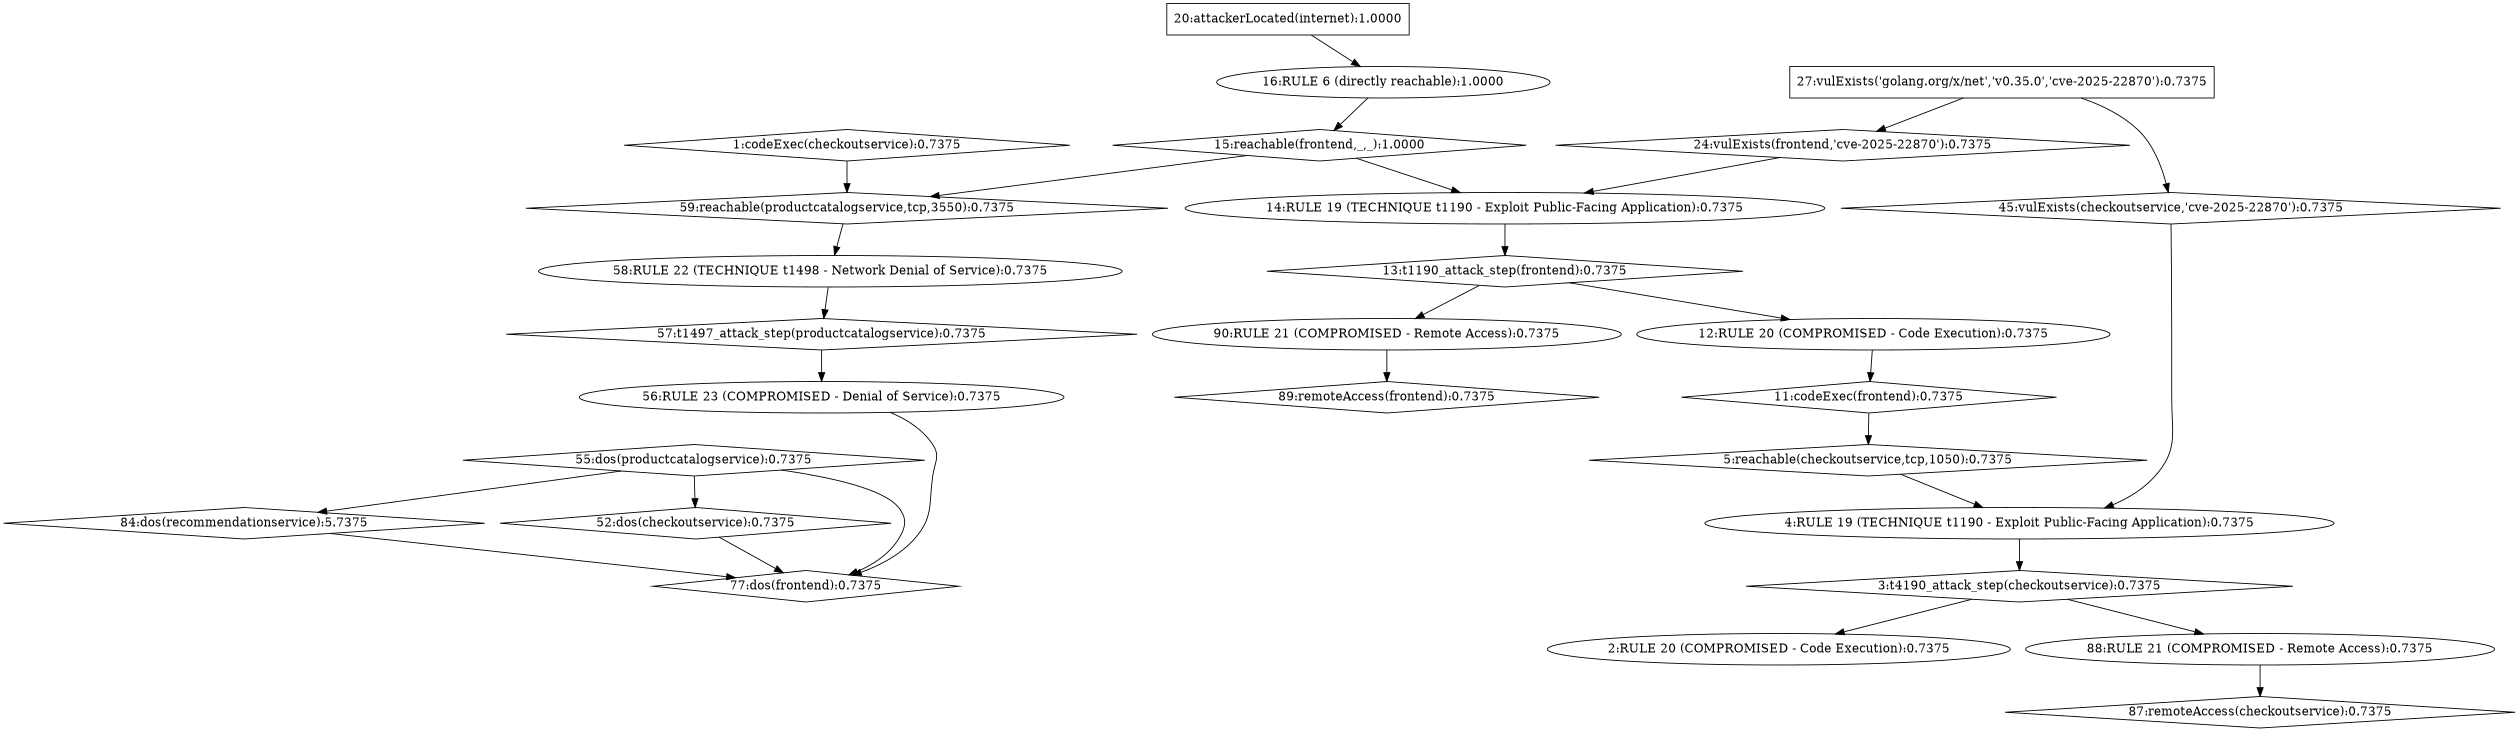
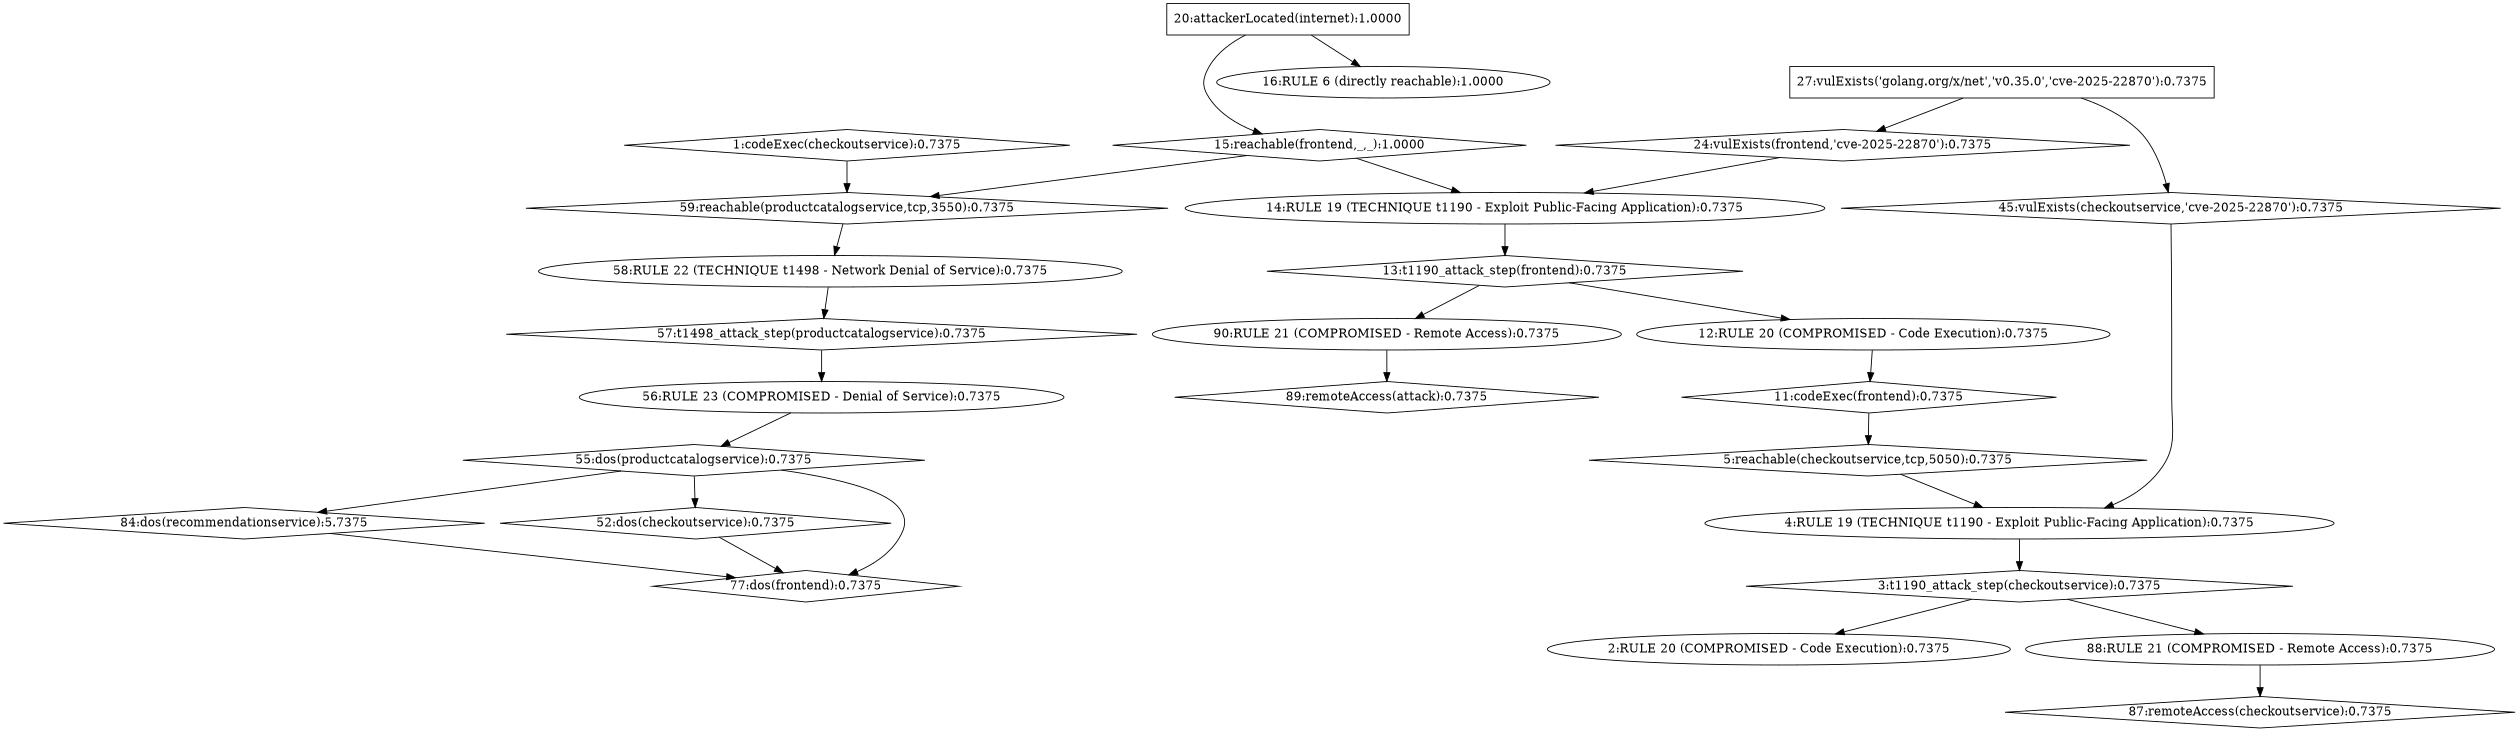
(1354, 111) -> (1204, 86)
(822, 334) -> (822, 334)
(1387, 397) -> (1387, 397)
(1868, 460) -> (1868, 460)
(931, 498) -> (760, 428)
(2020, 586) -> (2020, 586)
